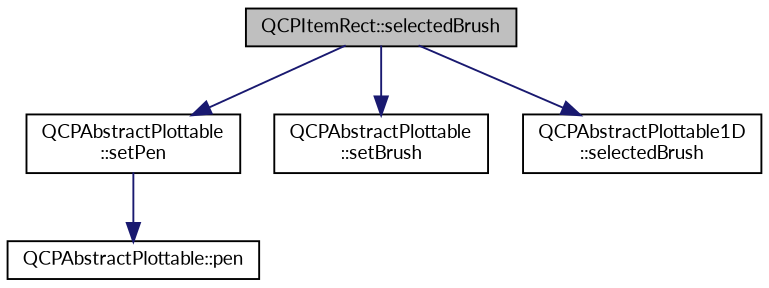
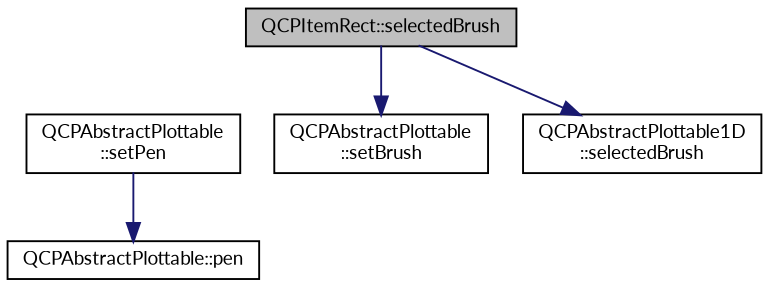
(277, 76) -> none
